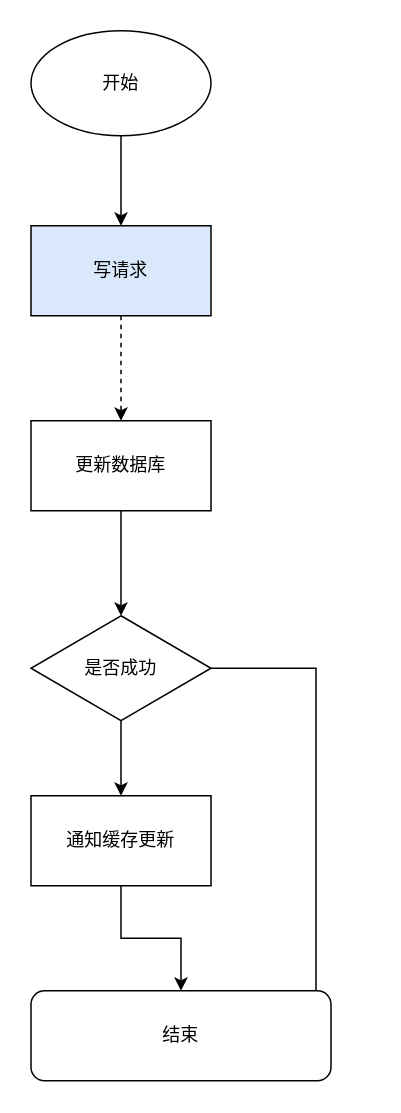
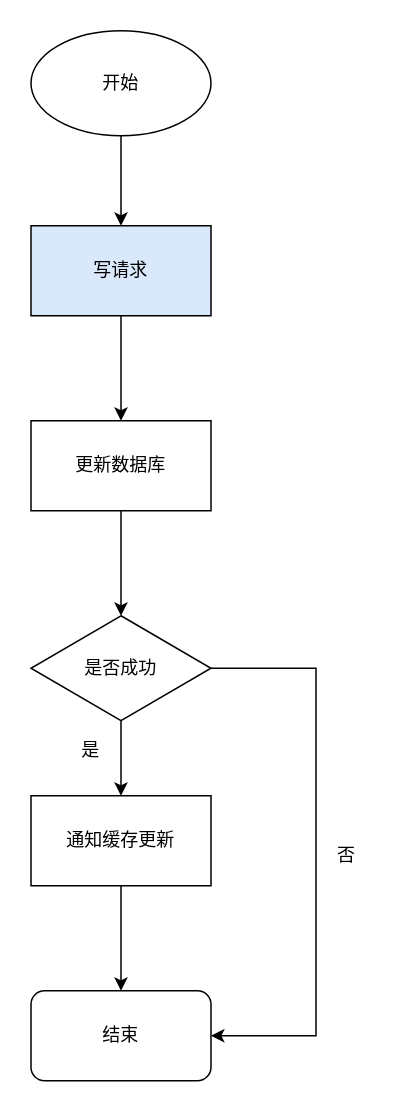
(121, 362) -> (121, 362)
none -> (91, 751)
none -> (346, 856)
(181, 1036) -> (121, 1036)
